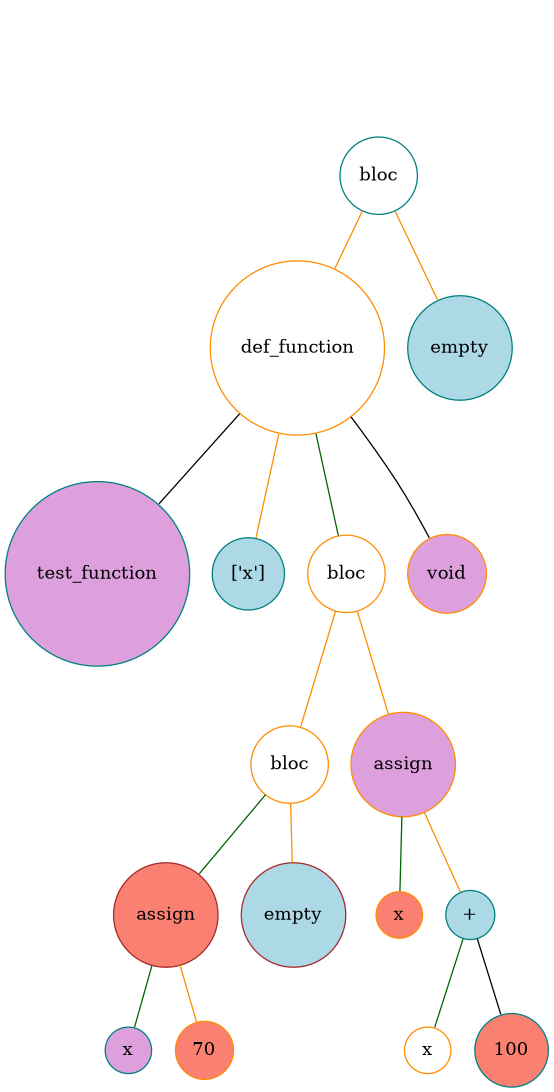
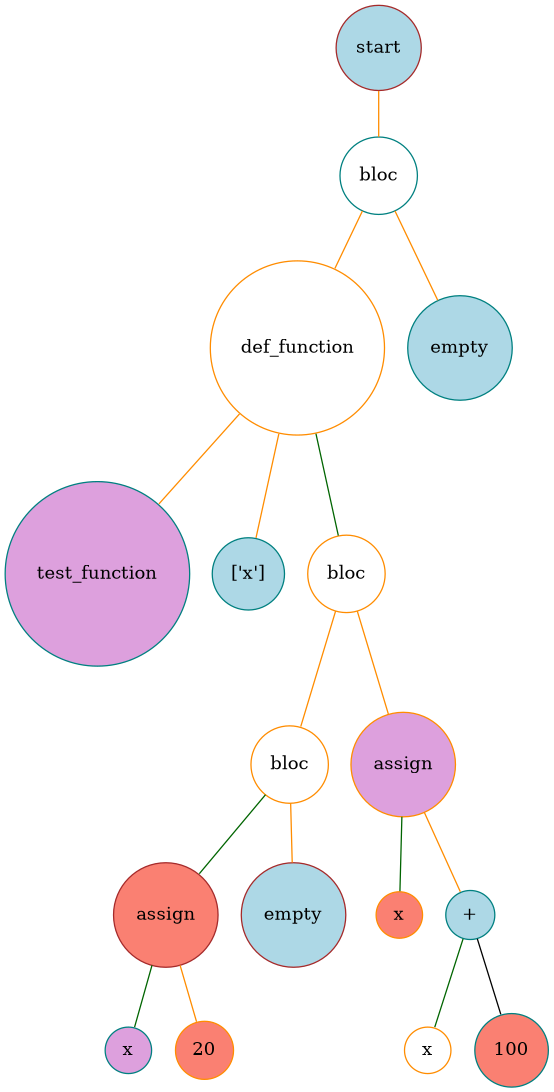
none -> (379, 48)
(199, 459) -> (199, 459)
(447, 574) -> none
(205, 1050) -> (205, 1050)
